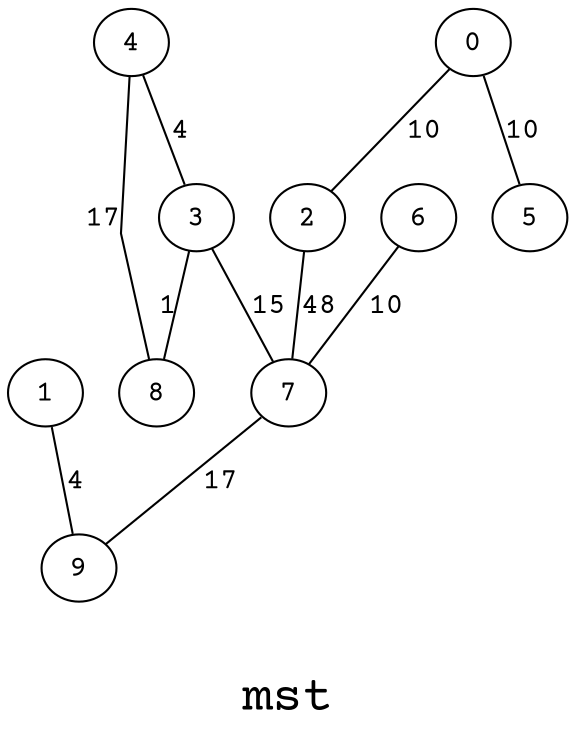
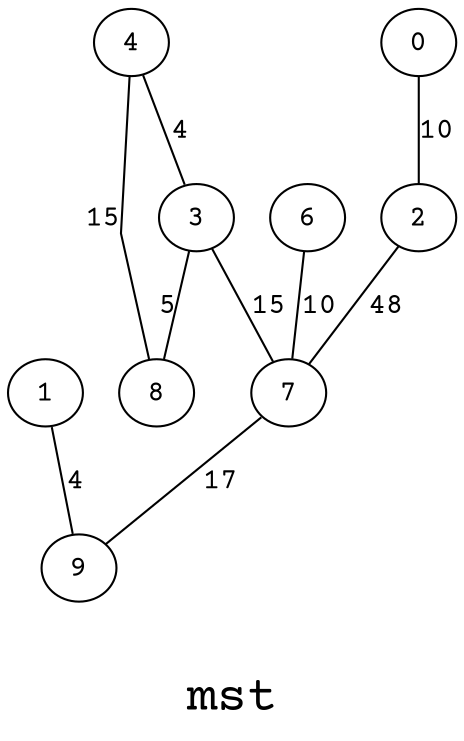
(103, 218) -> (103, 218)
(530, 218) -> none
(168, 305) -> (168, 305)
